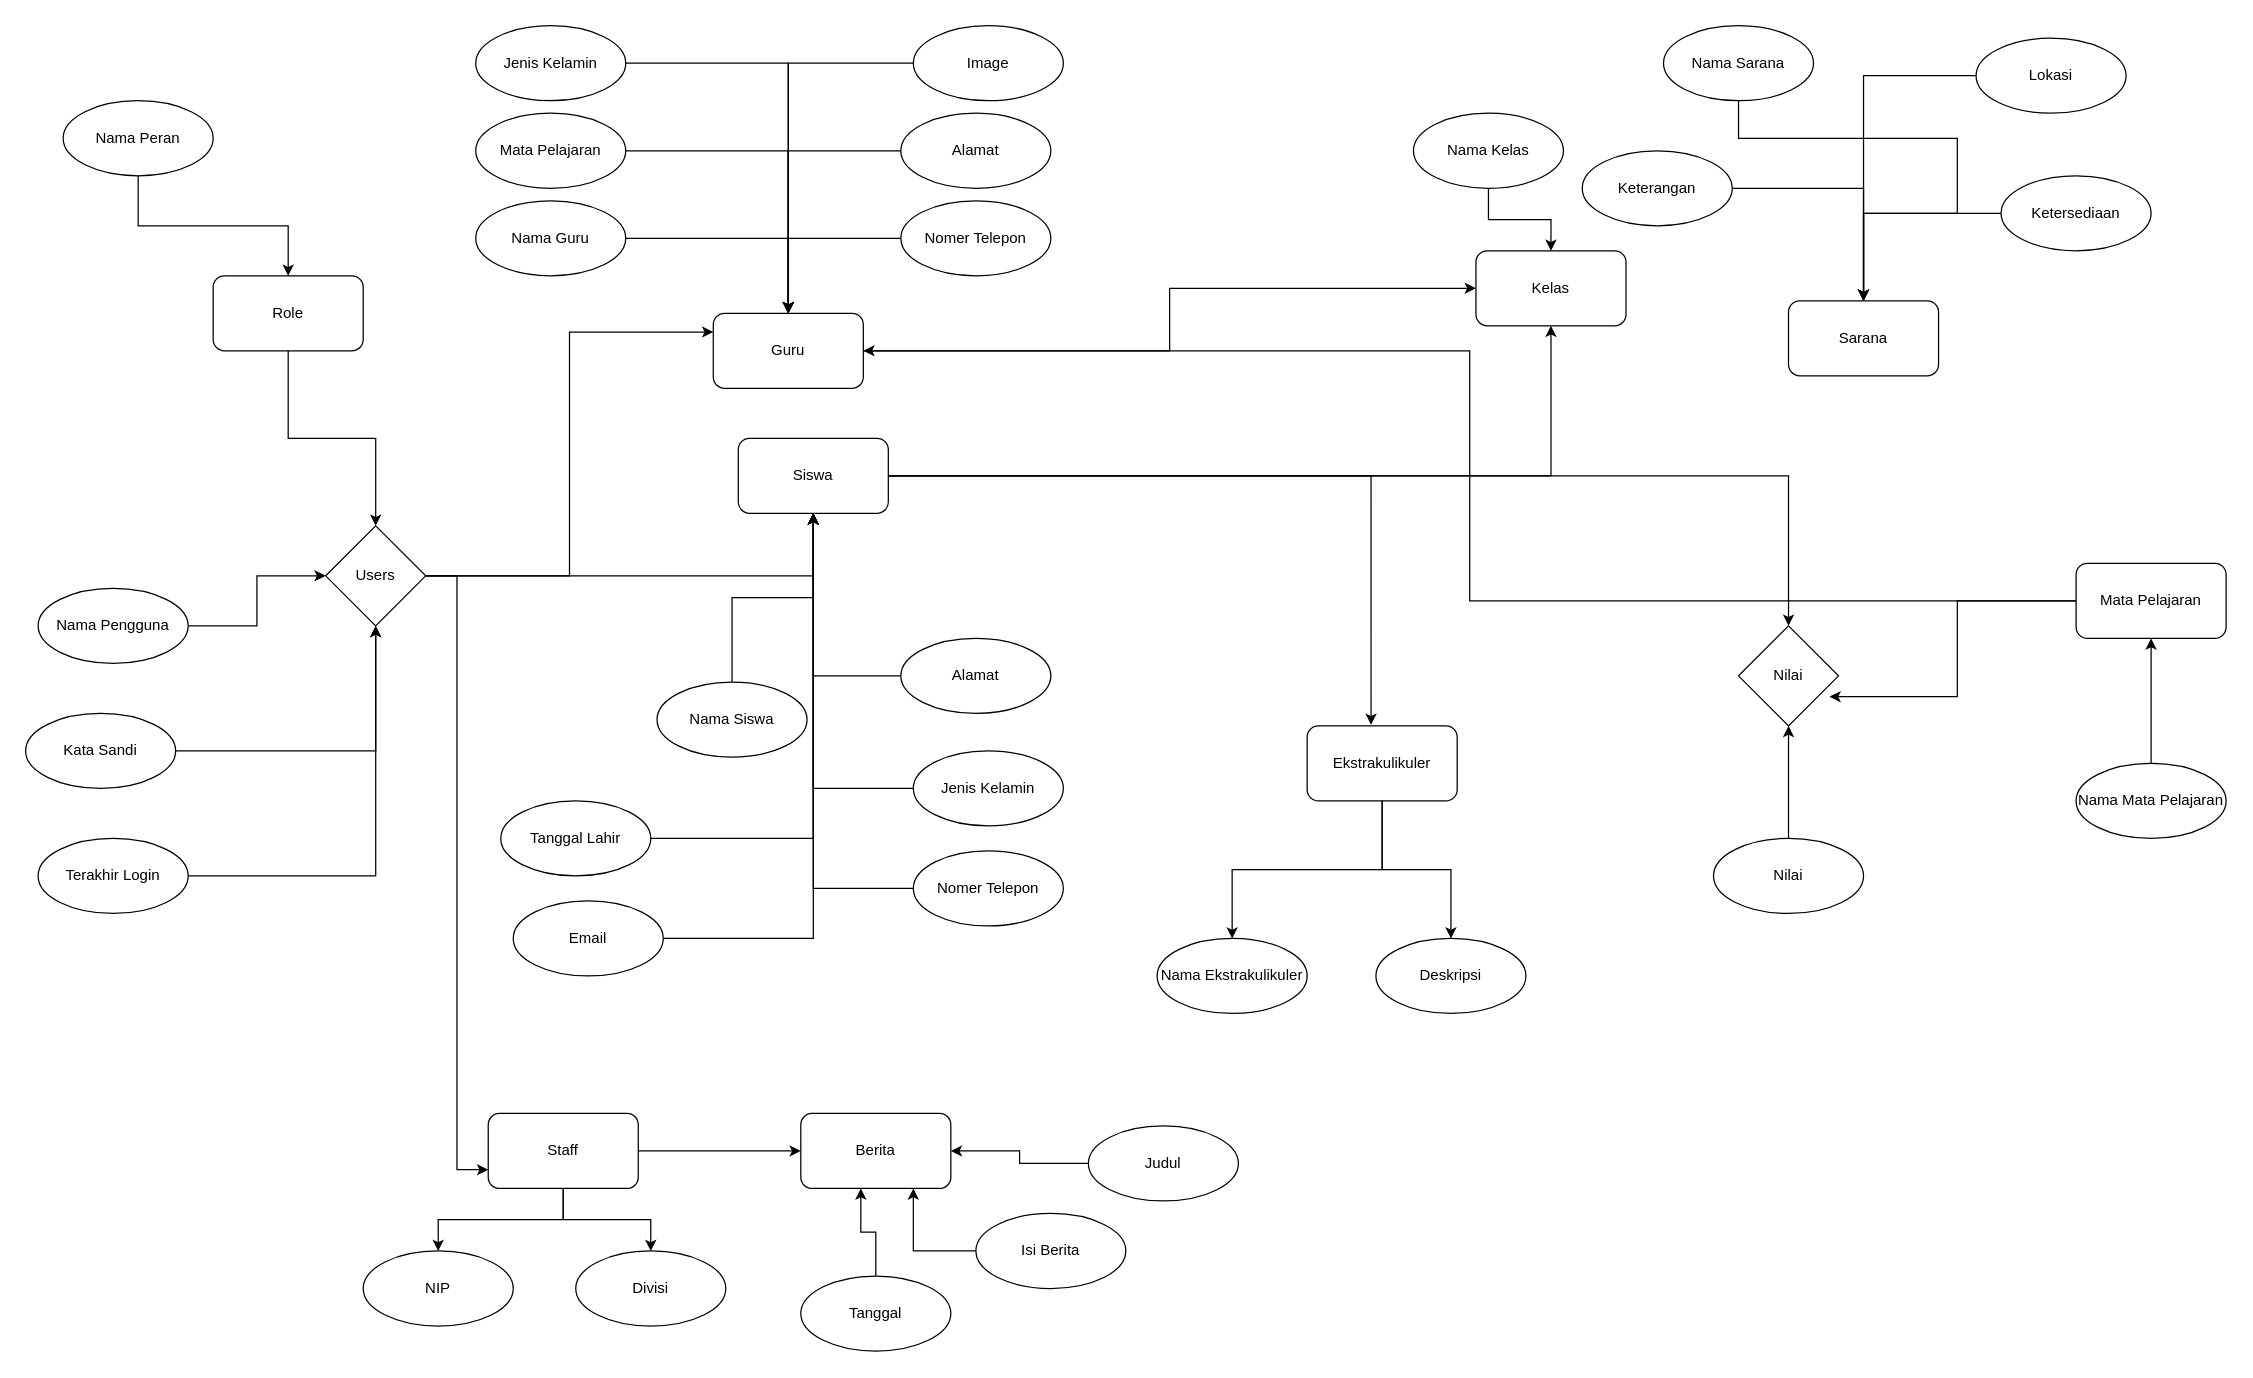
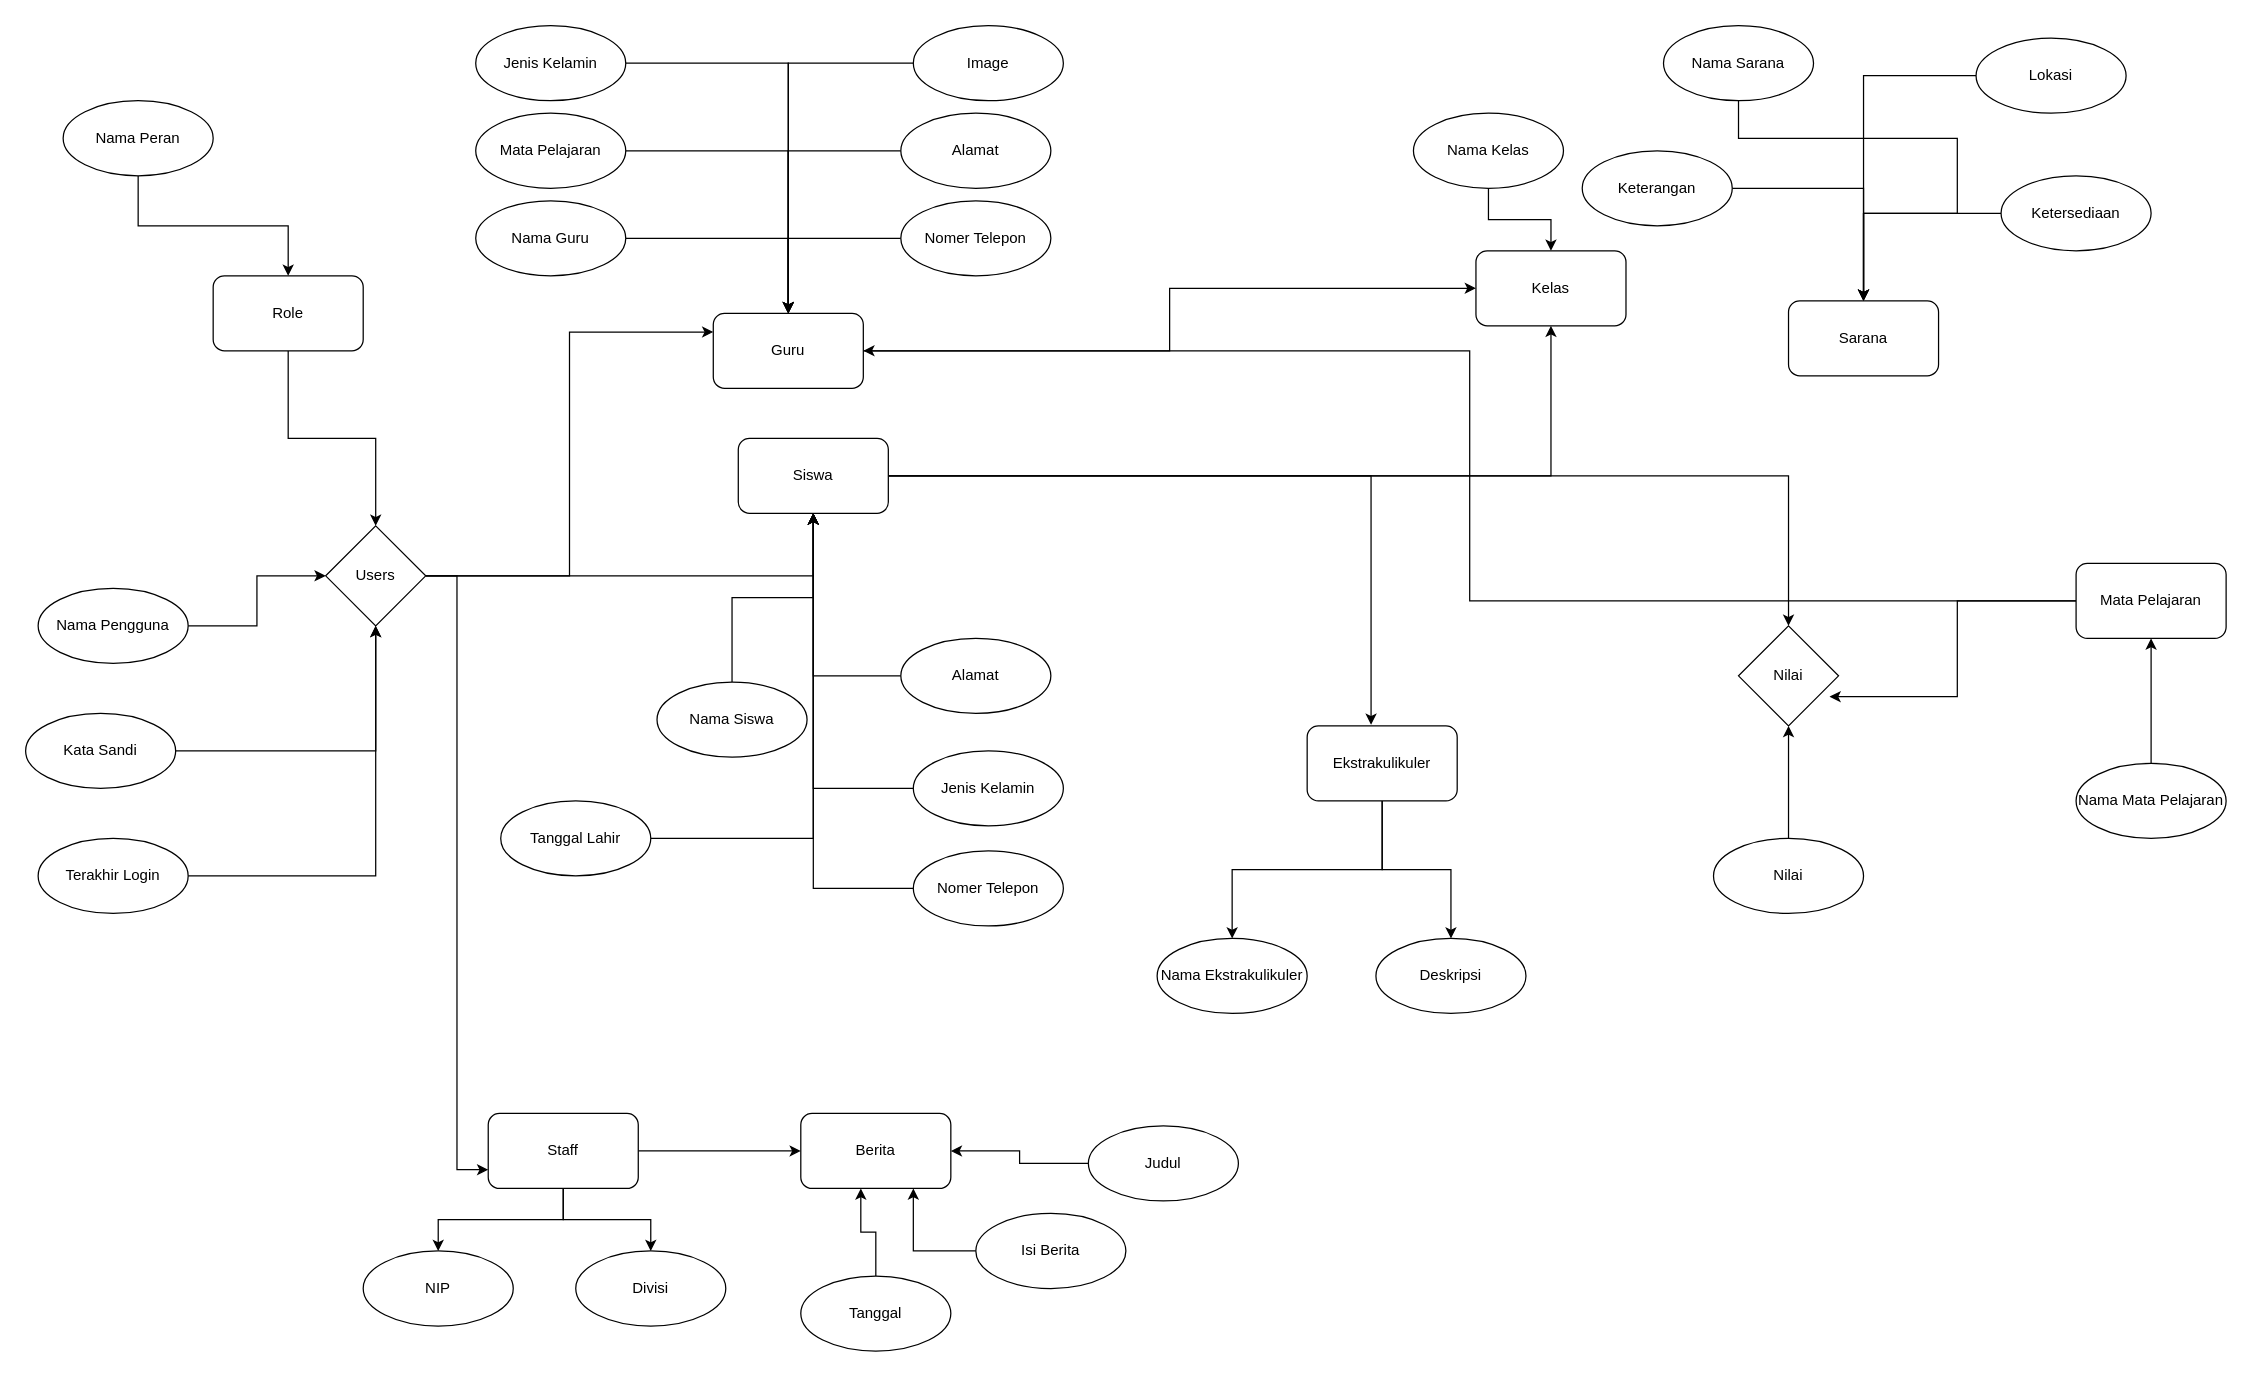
(588, 938) -> none
(762, 938) -> none
